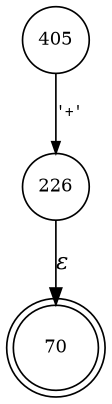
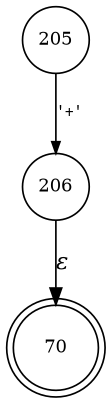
(56, 40) -> (56, 40)
(56, 187) -> (56, 187)
